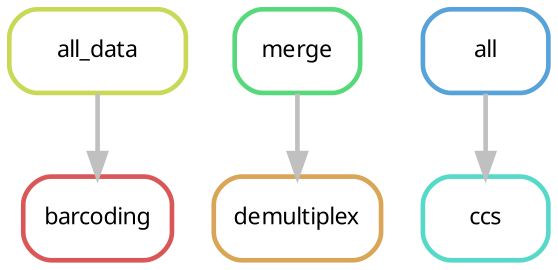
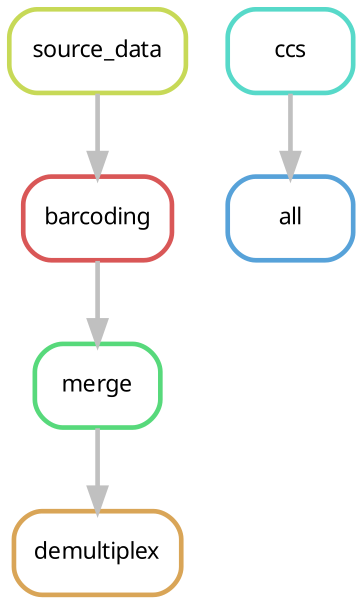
(98, 51) -> (98, 51)
(486, 123) -> (290, 123)
none -> (98, 291)
